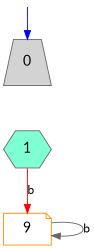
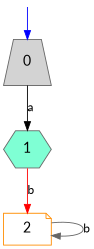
none -> (27, 104)
(27, 229) -> (27, 229)
